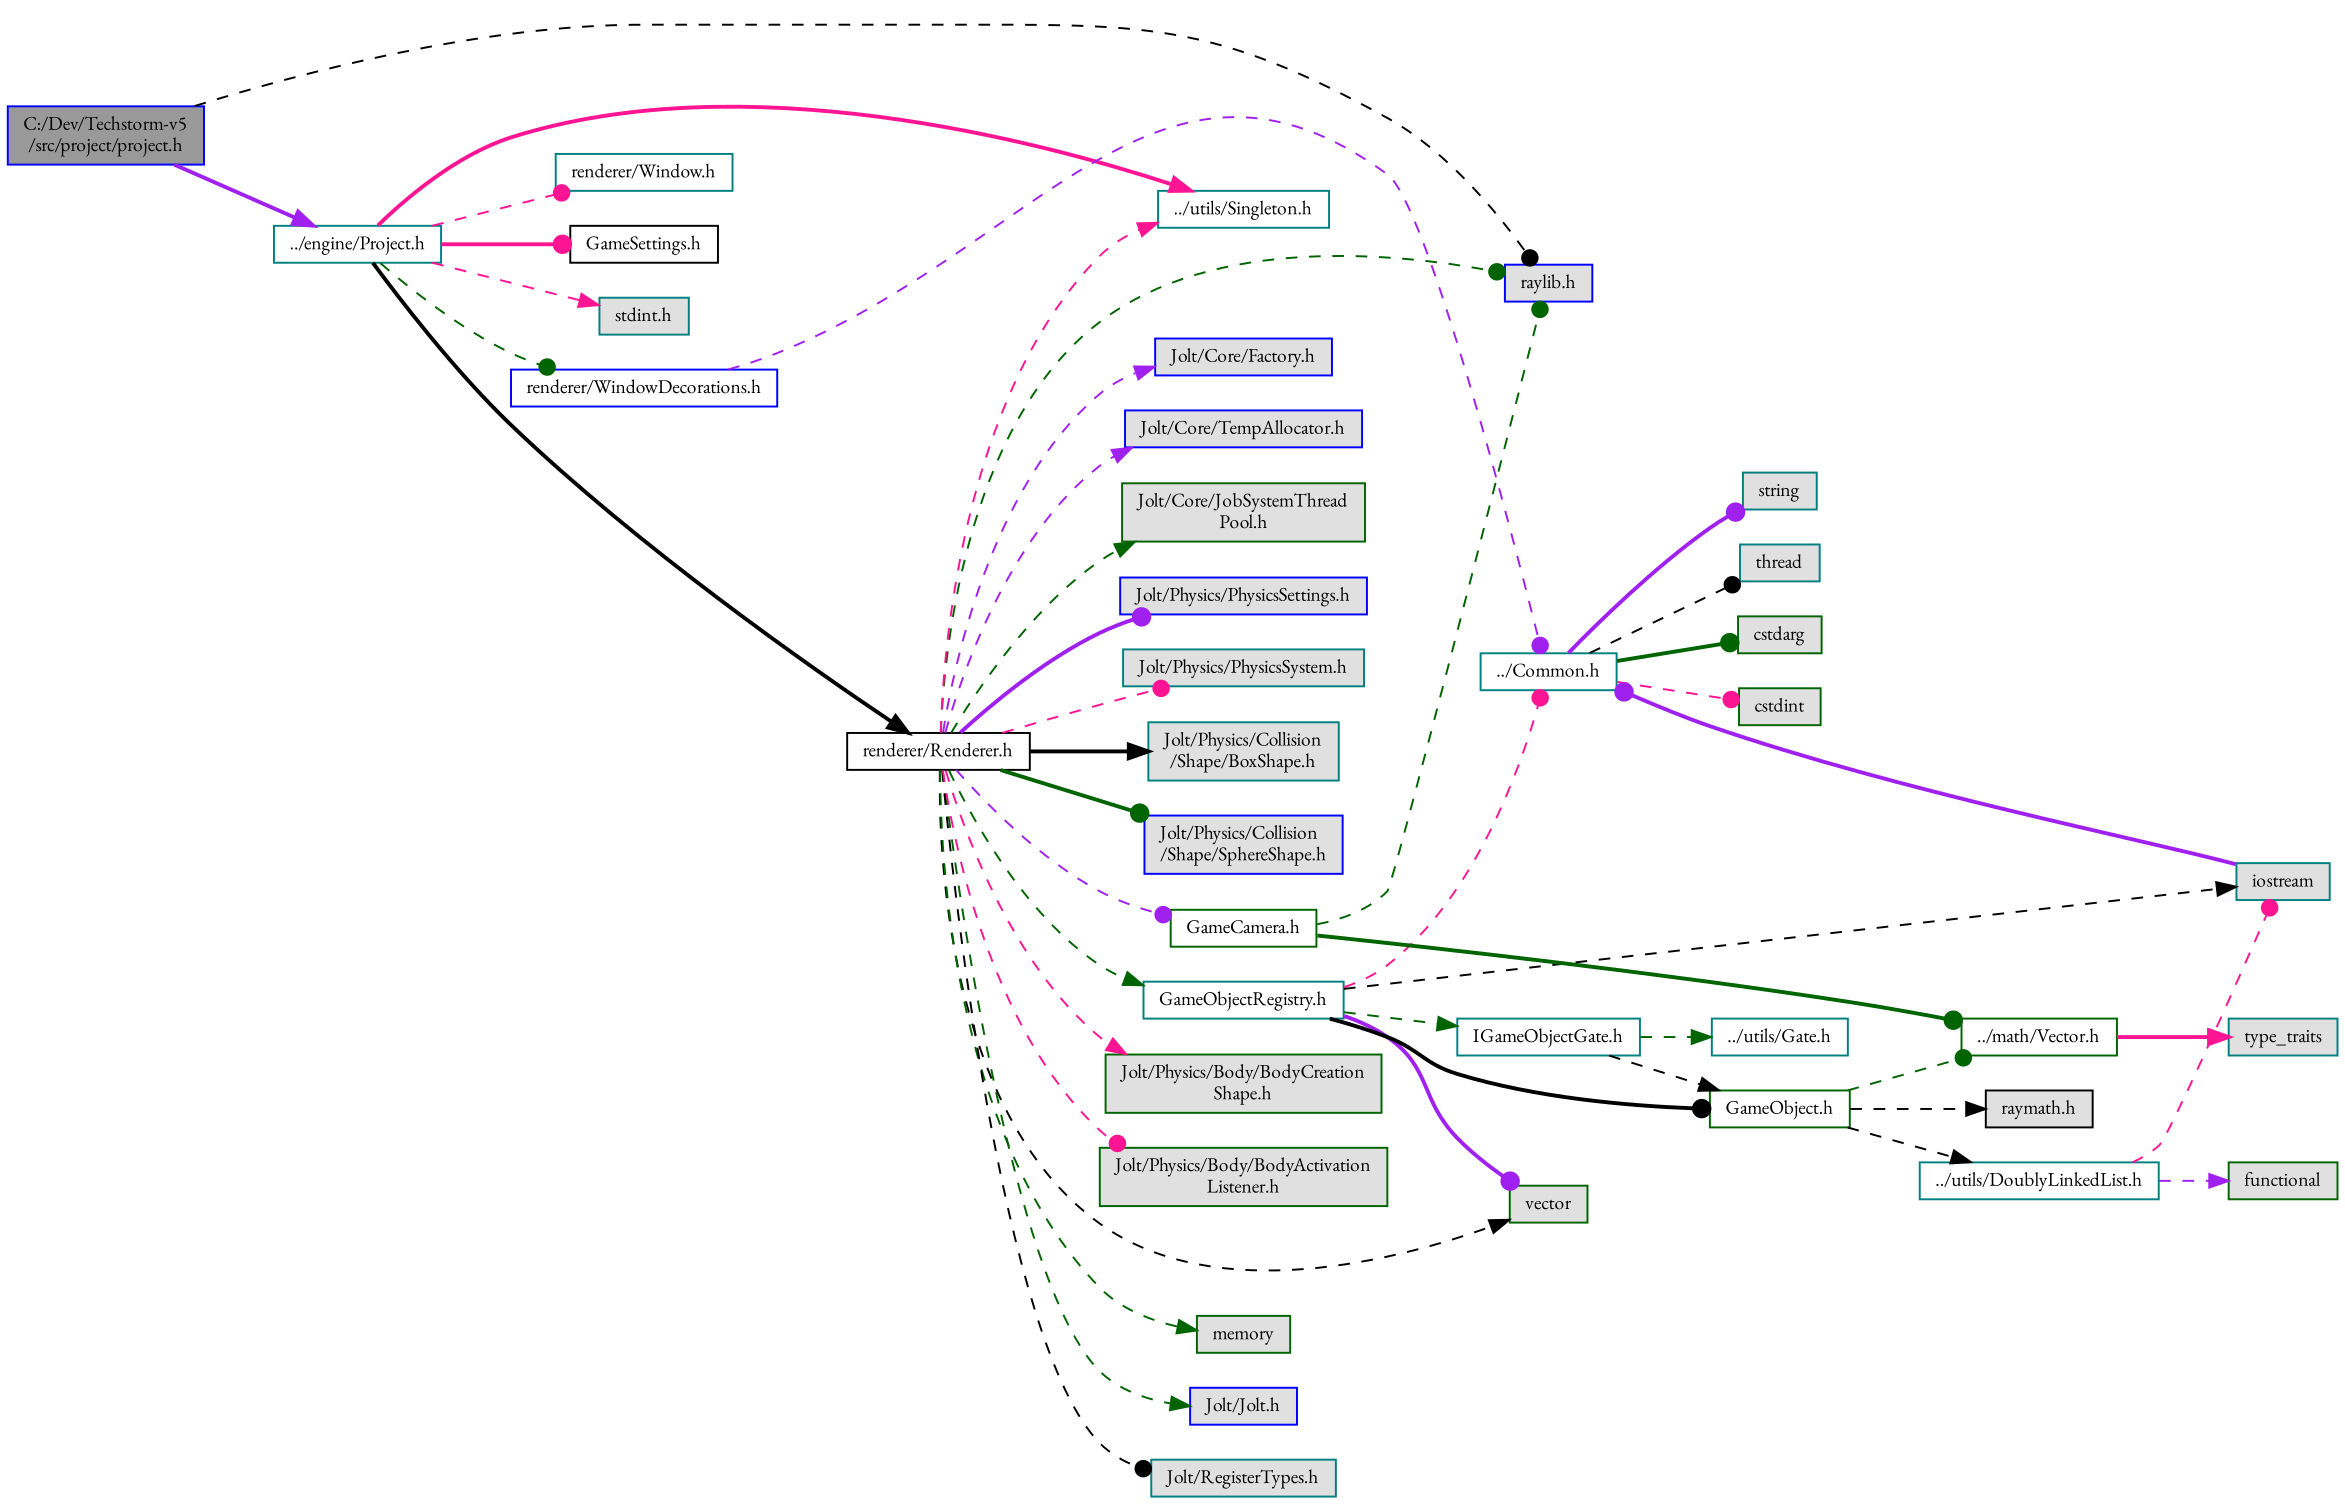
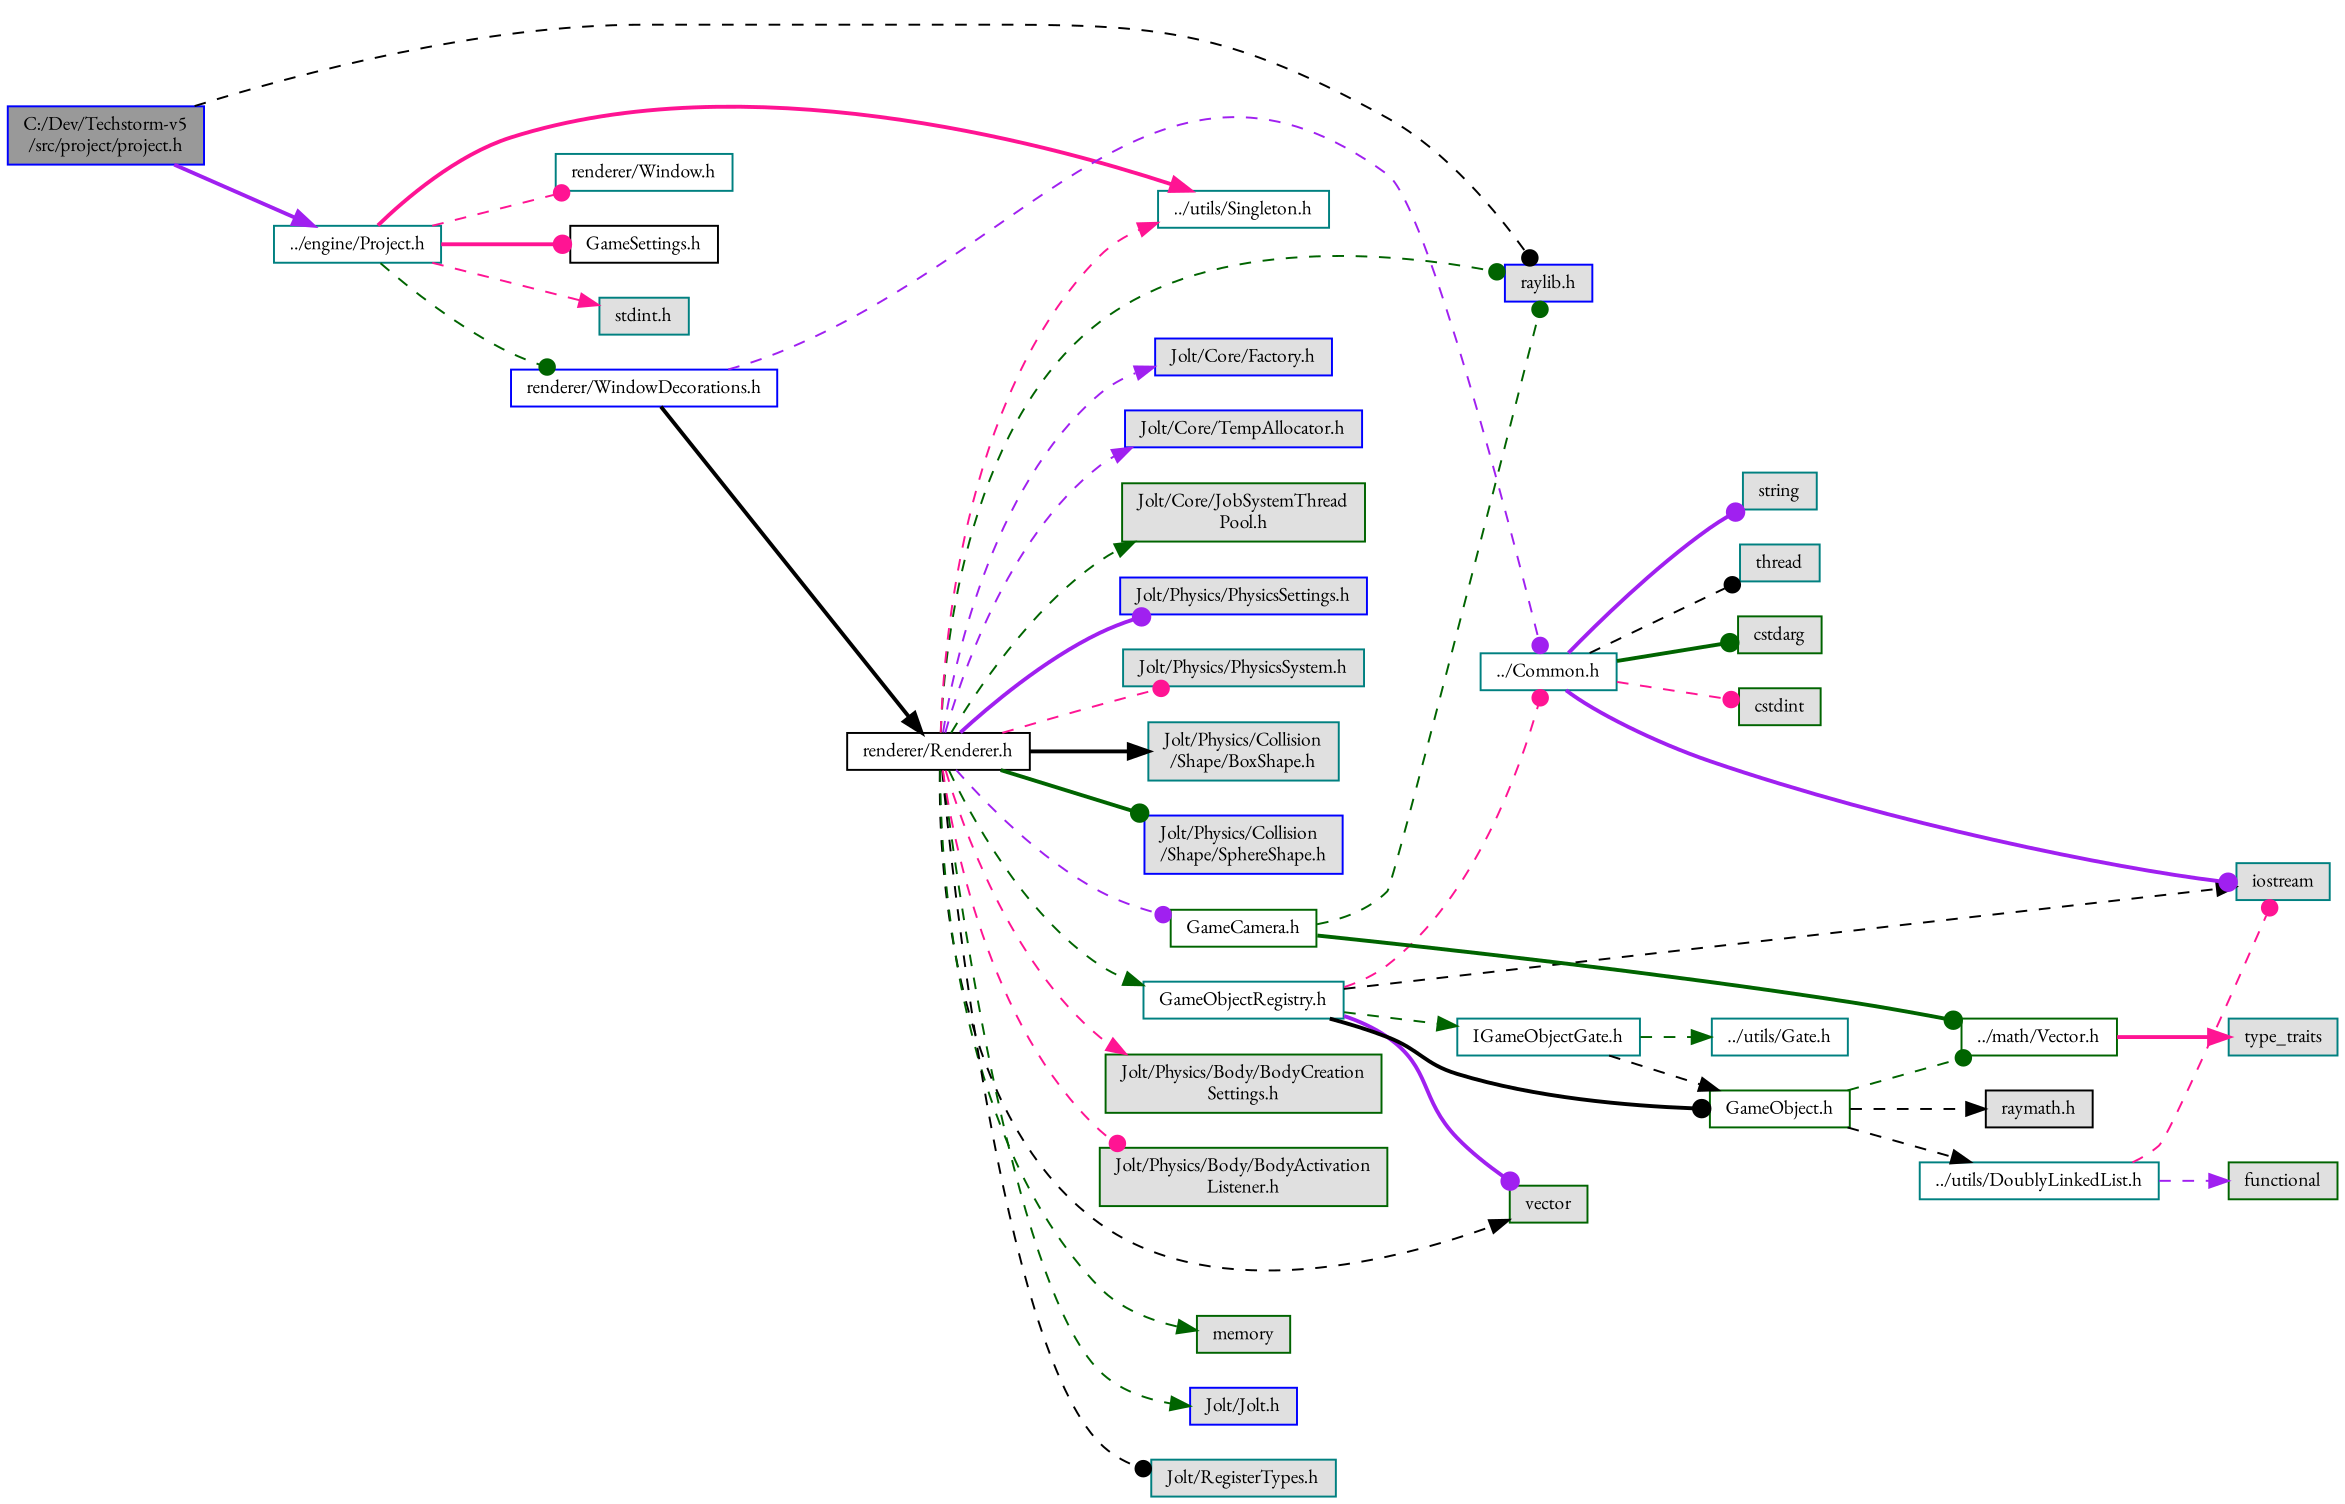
(612, 514) -> (785, 562)
(1931, 791) -> (1884, 813)
(1244, 1084) -> (1244, 1084)
